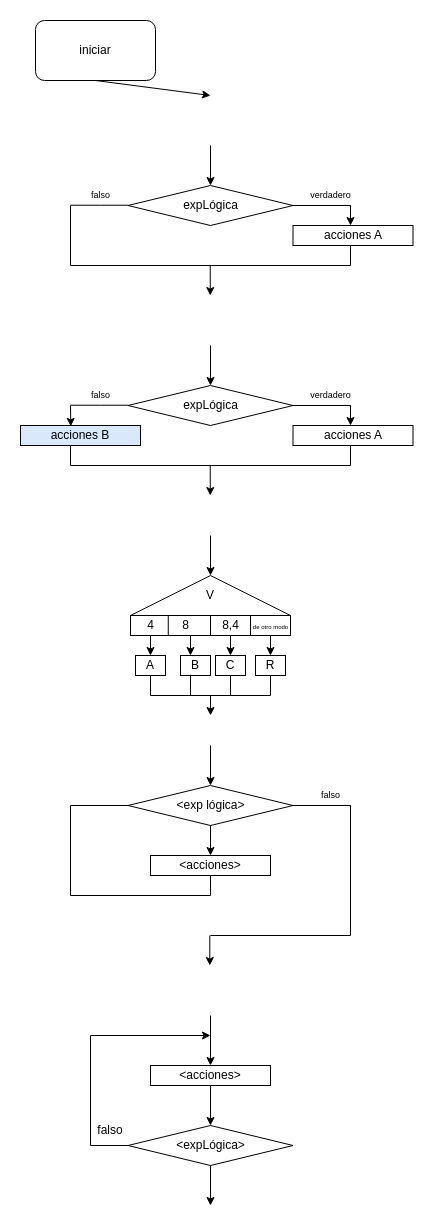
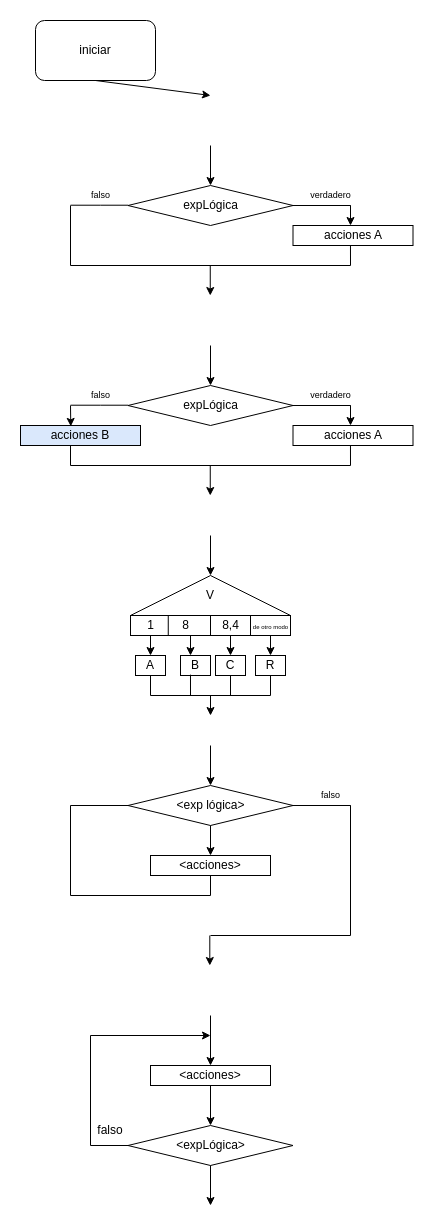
(151, 626) -> (151, 626)
